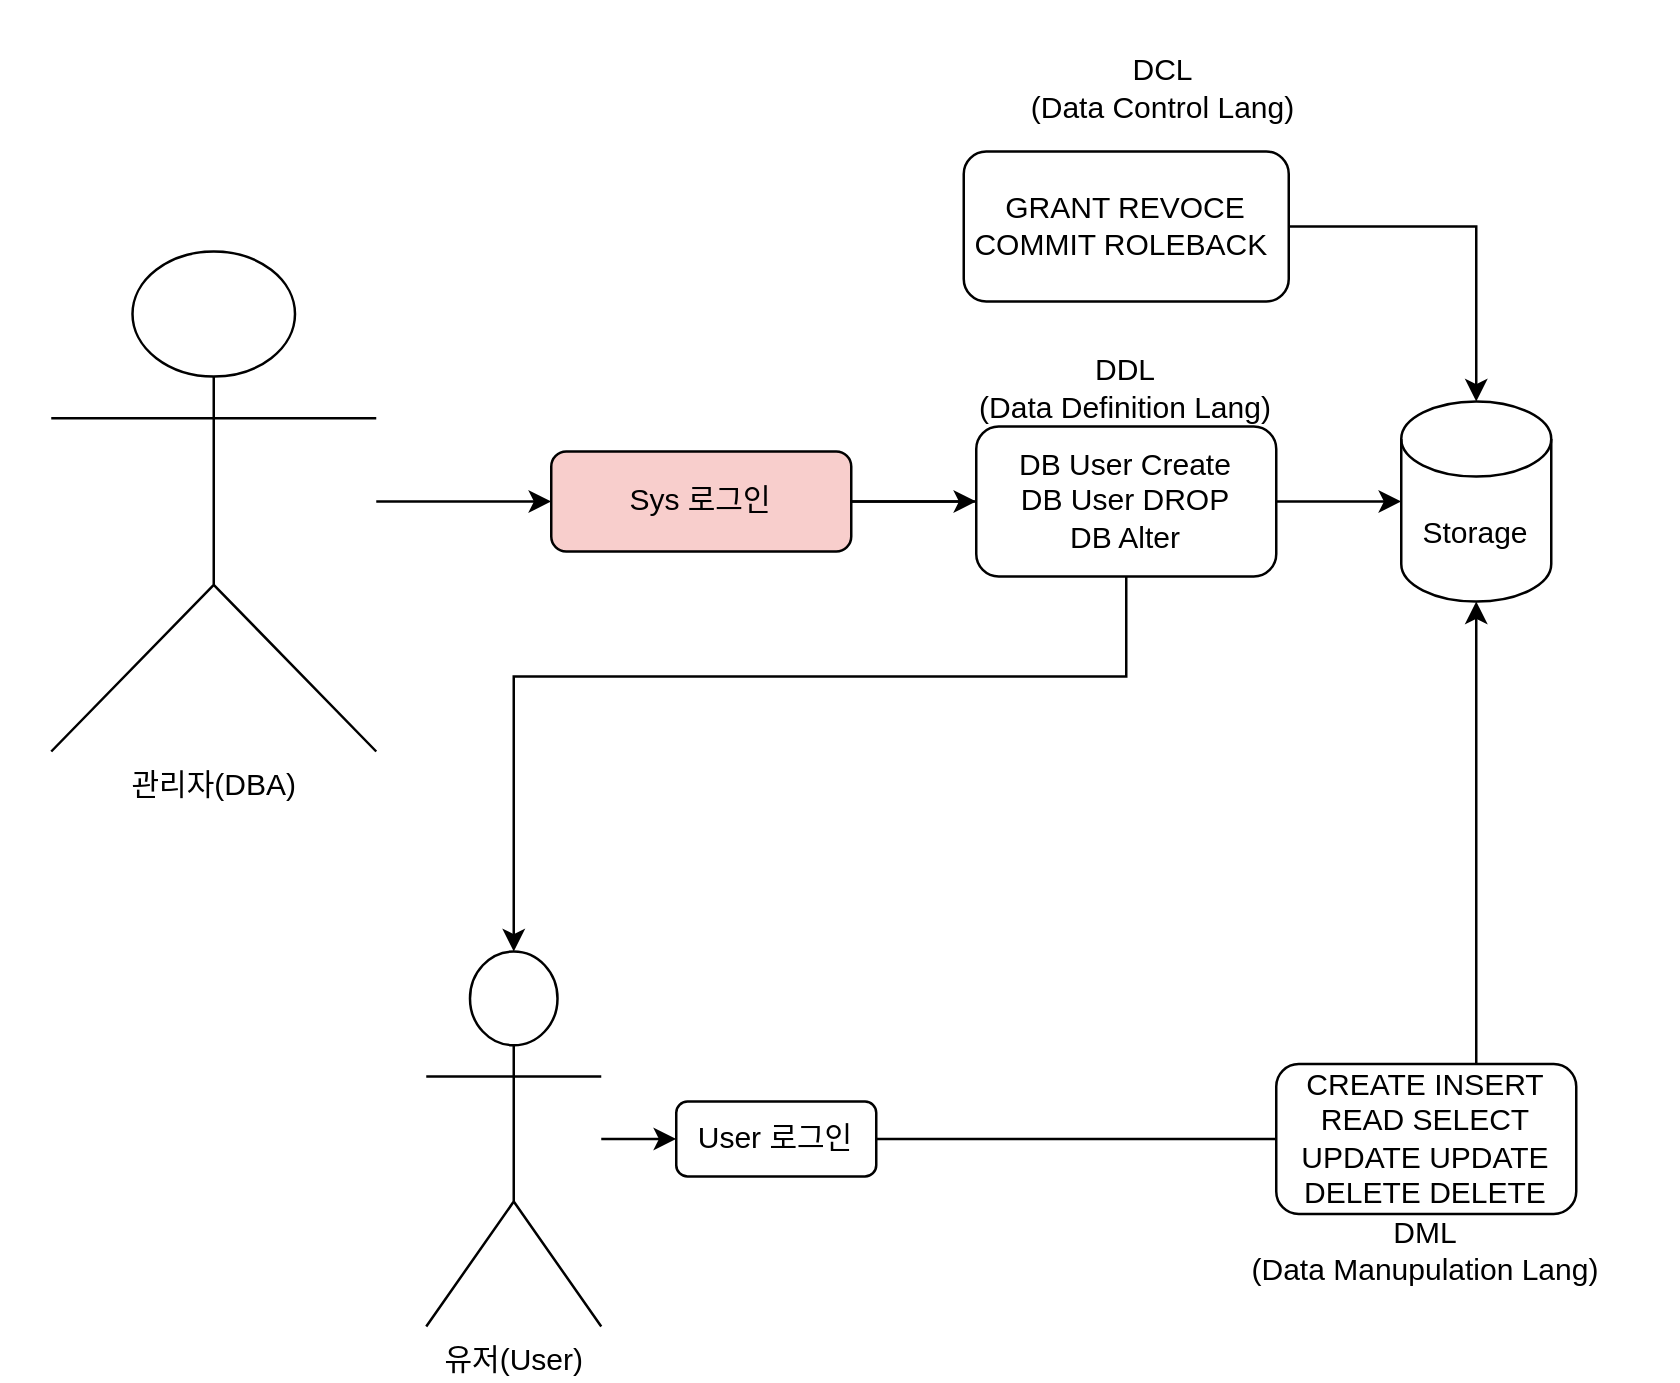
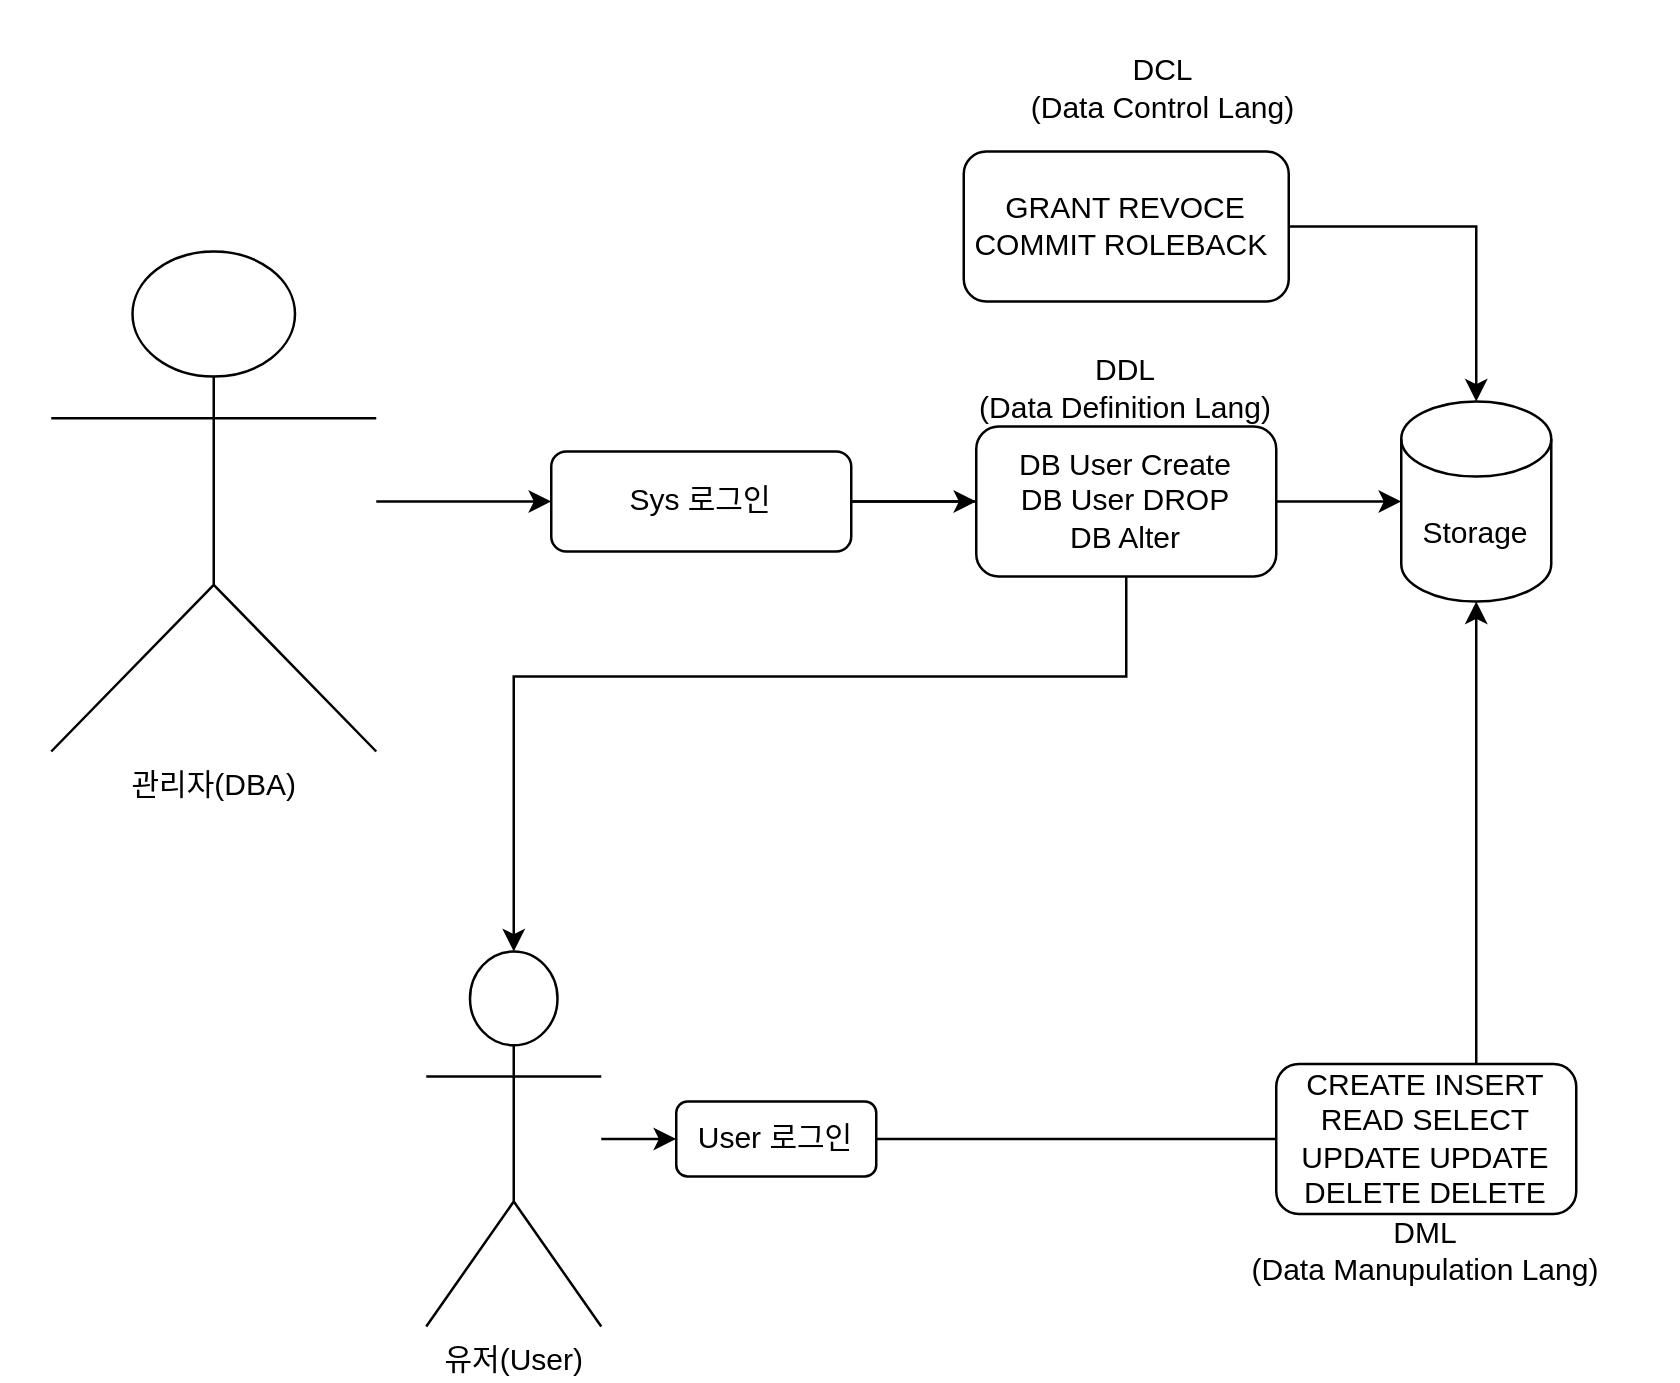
(701, 501) -> (701, 501)
